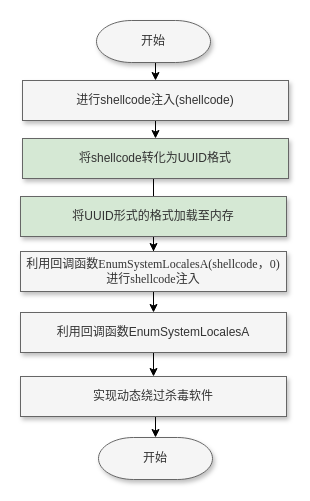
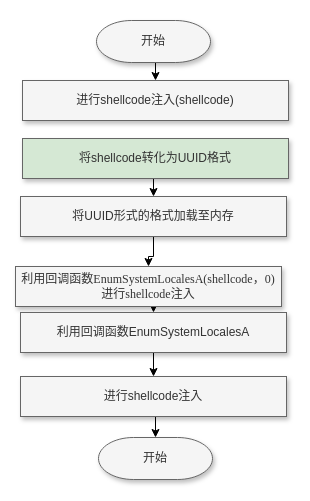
(156, 126) -> none
(154, 190) -> (154, 188)
(154, 217) -> (154, 217)
(154, 272) -> (149, 287)
(154, 397) -> (154, 397)
